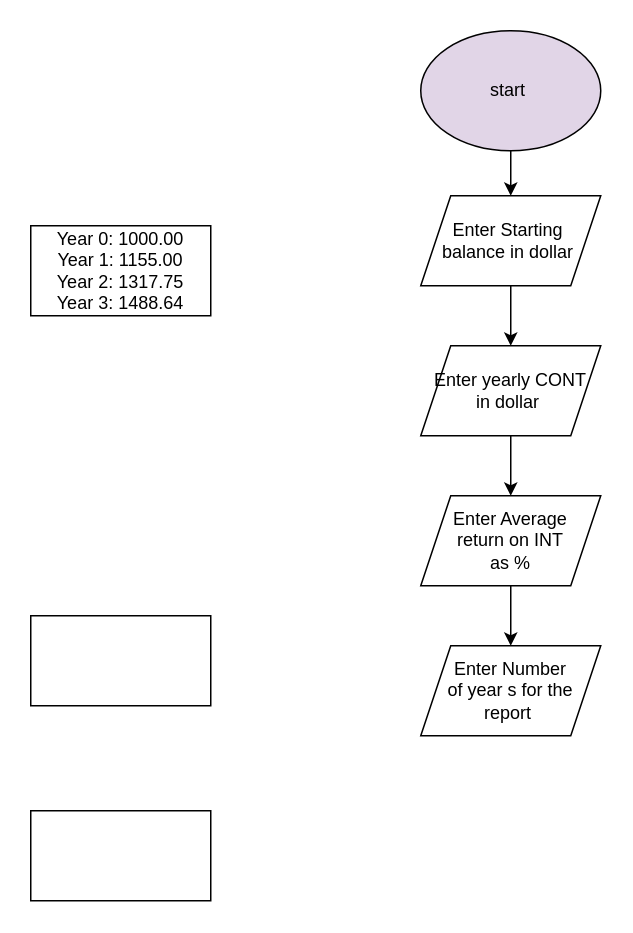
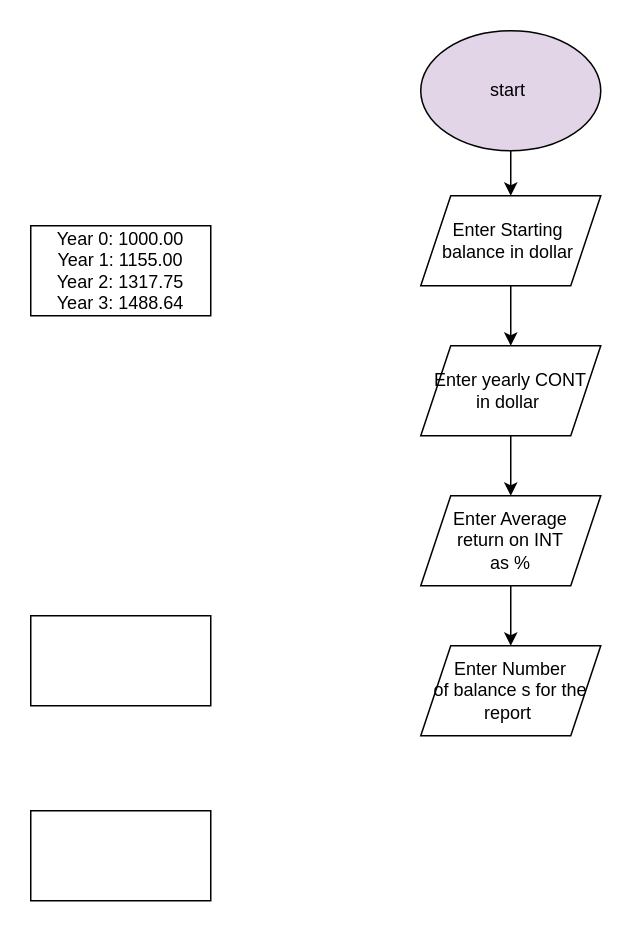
(511, 691) -> (511, 691)
